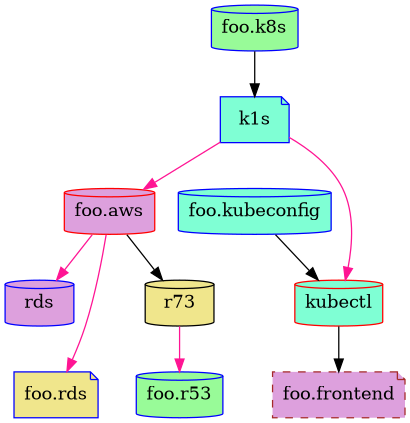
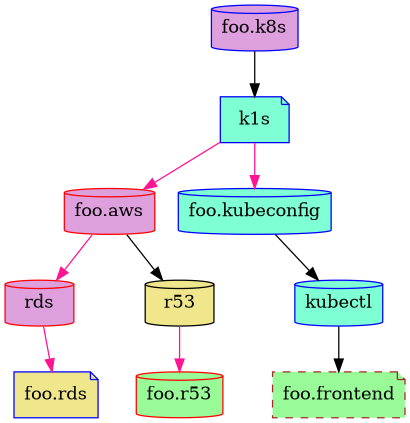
(255, 28) -> (255, 28)
(344, 191) -> (255, 159)
(93, 298) -> (47, 343)
(39, 303) -> (39, 303)
(180, 303) -> (180, 303)
(339, 303) -> (339, 303)
(180, 395) -> (180, 395)
(339, 395) -> (339, 395)
